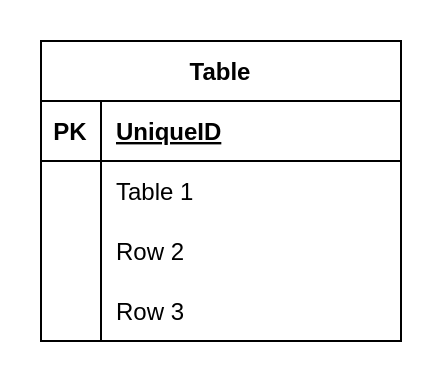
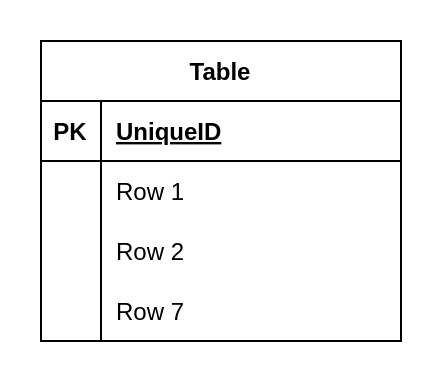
(157, 192) -> (146, 192)
(146, 312) -> (146, 312)
